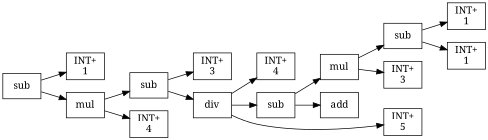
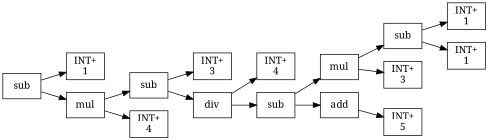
(303, 129) -> (368, 113)
